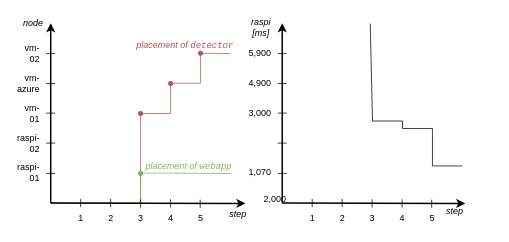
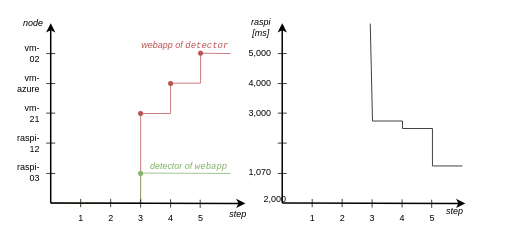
(185, 45) -> (185, 45)
(261, 54) -> (261, 54)
(261, 84) -> (261, 84)
(31, 114) -> (31, 114)
(27, 144) -> (27, 144)
(189, 166) -> (189, 166)
(27, 173) -> (27, 173)
